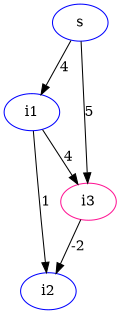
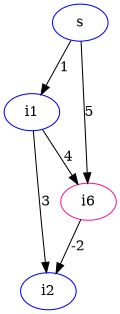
(65, 67) -> (65, 67)
(46, 202) -> (46, 202)
(89, 202) -> (89, 202)
